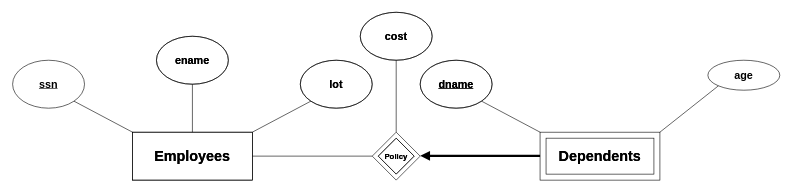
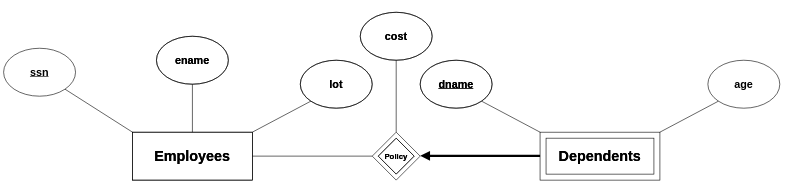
(744, 75) -> (744, 84)
(48, 84) -> (39, 72)
